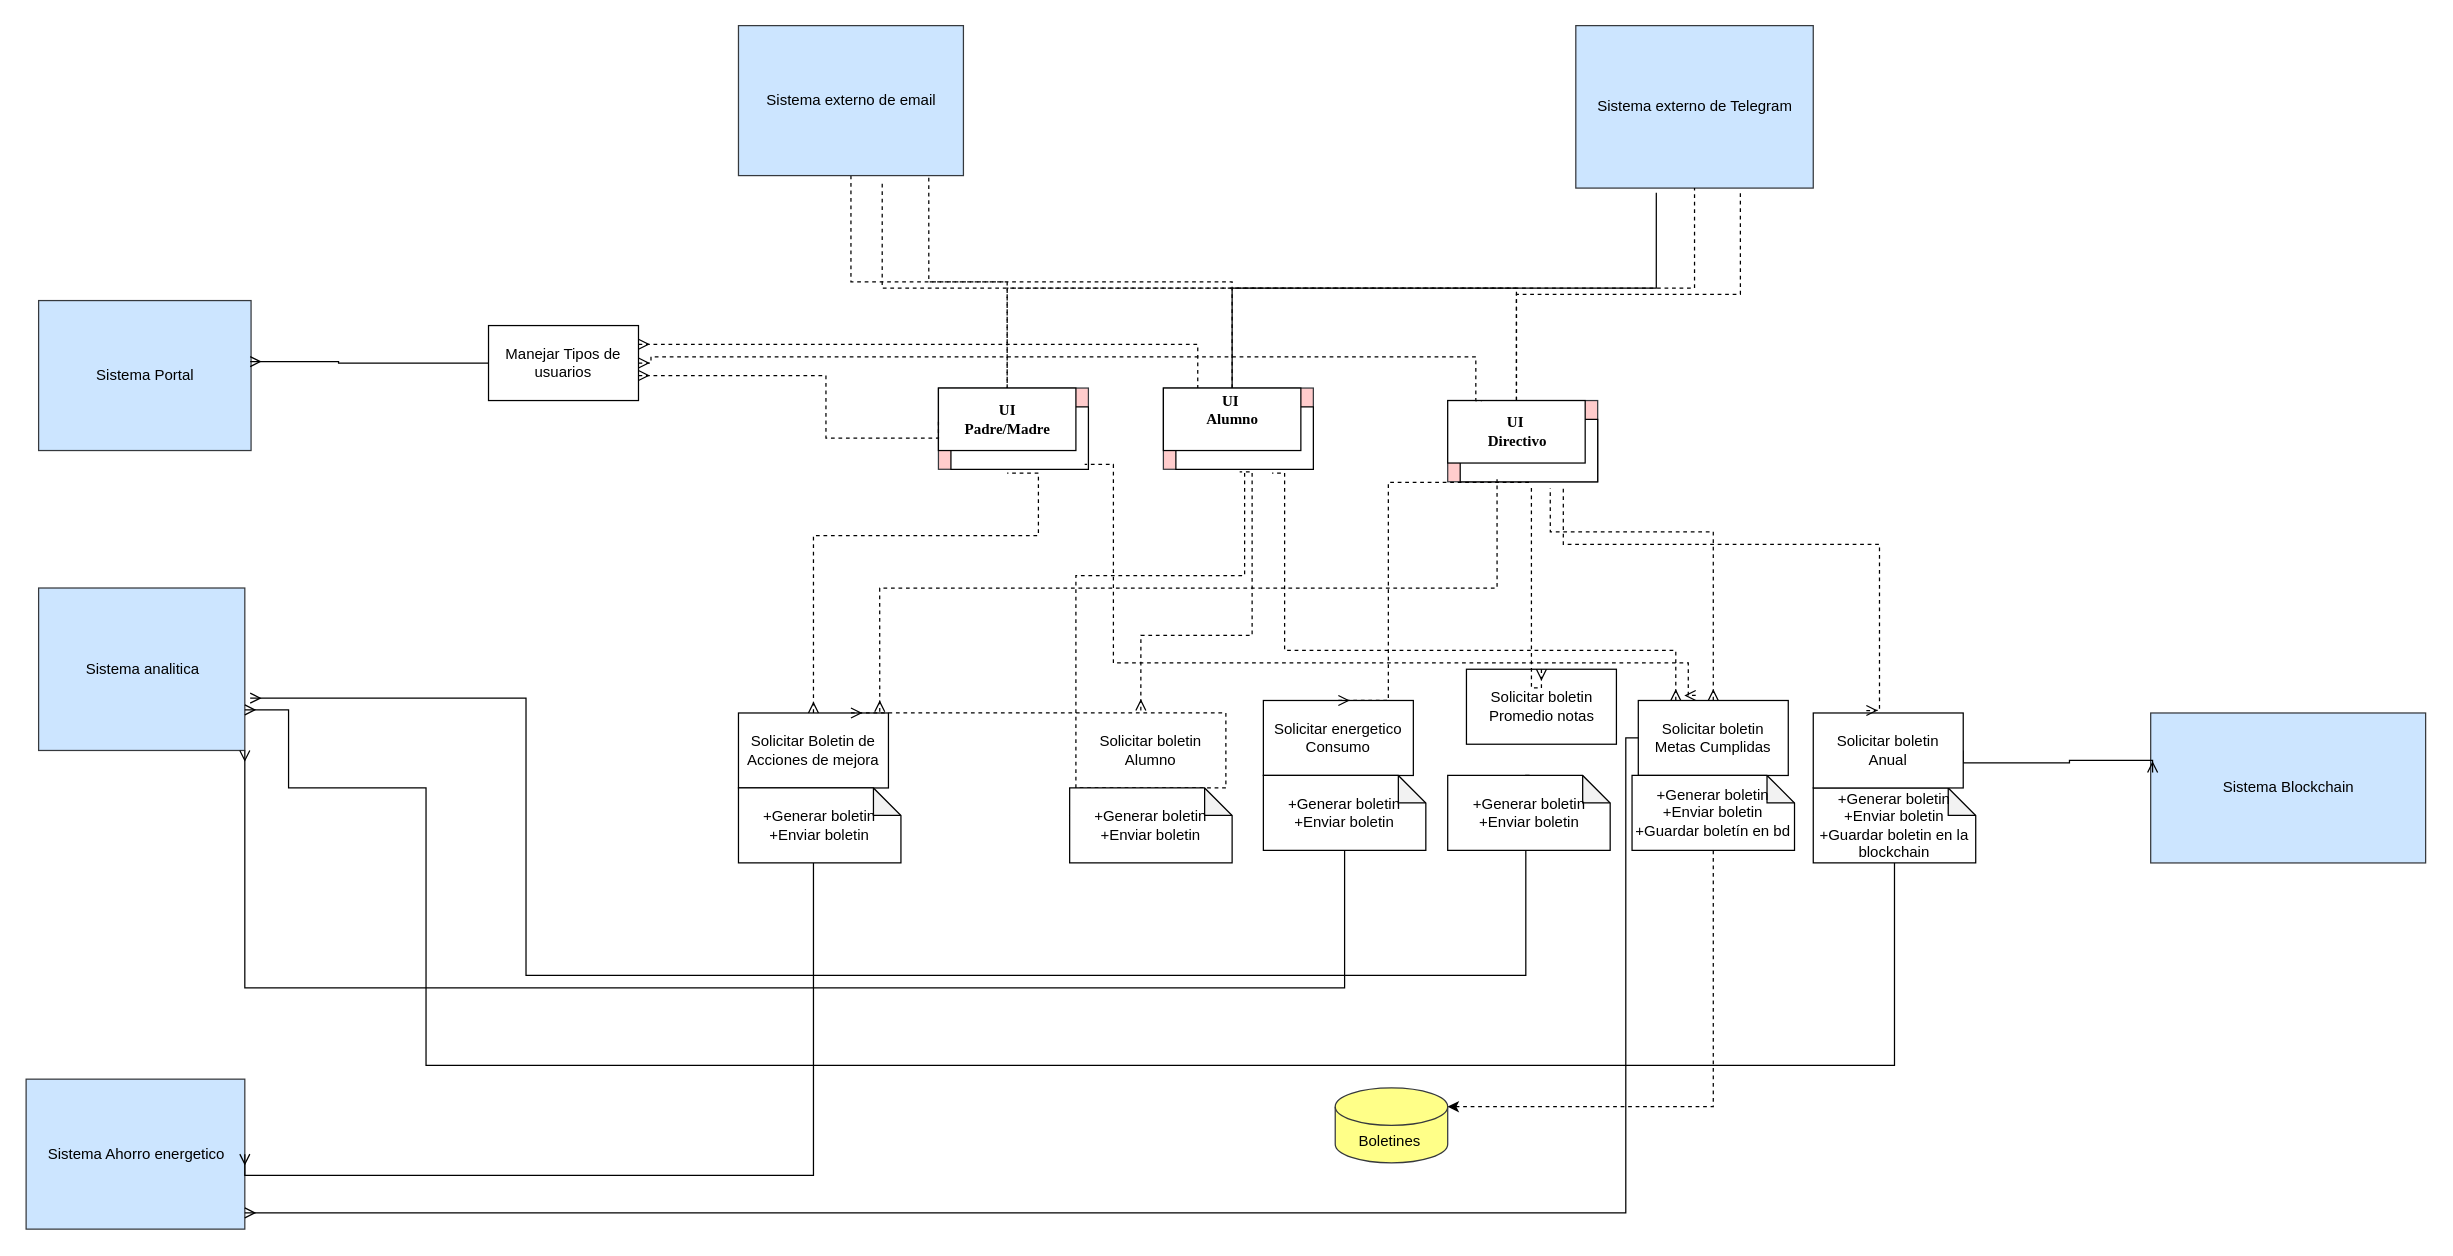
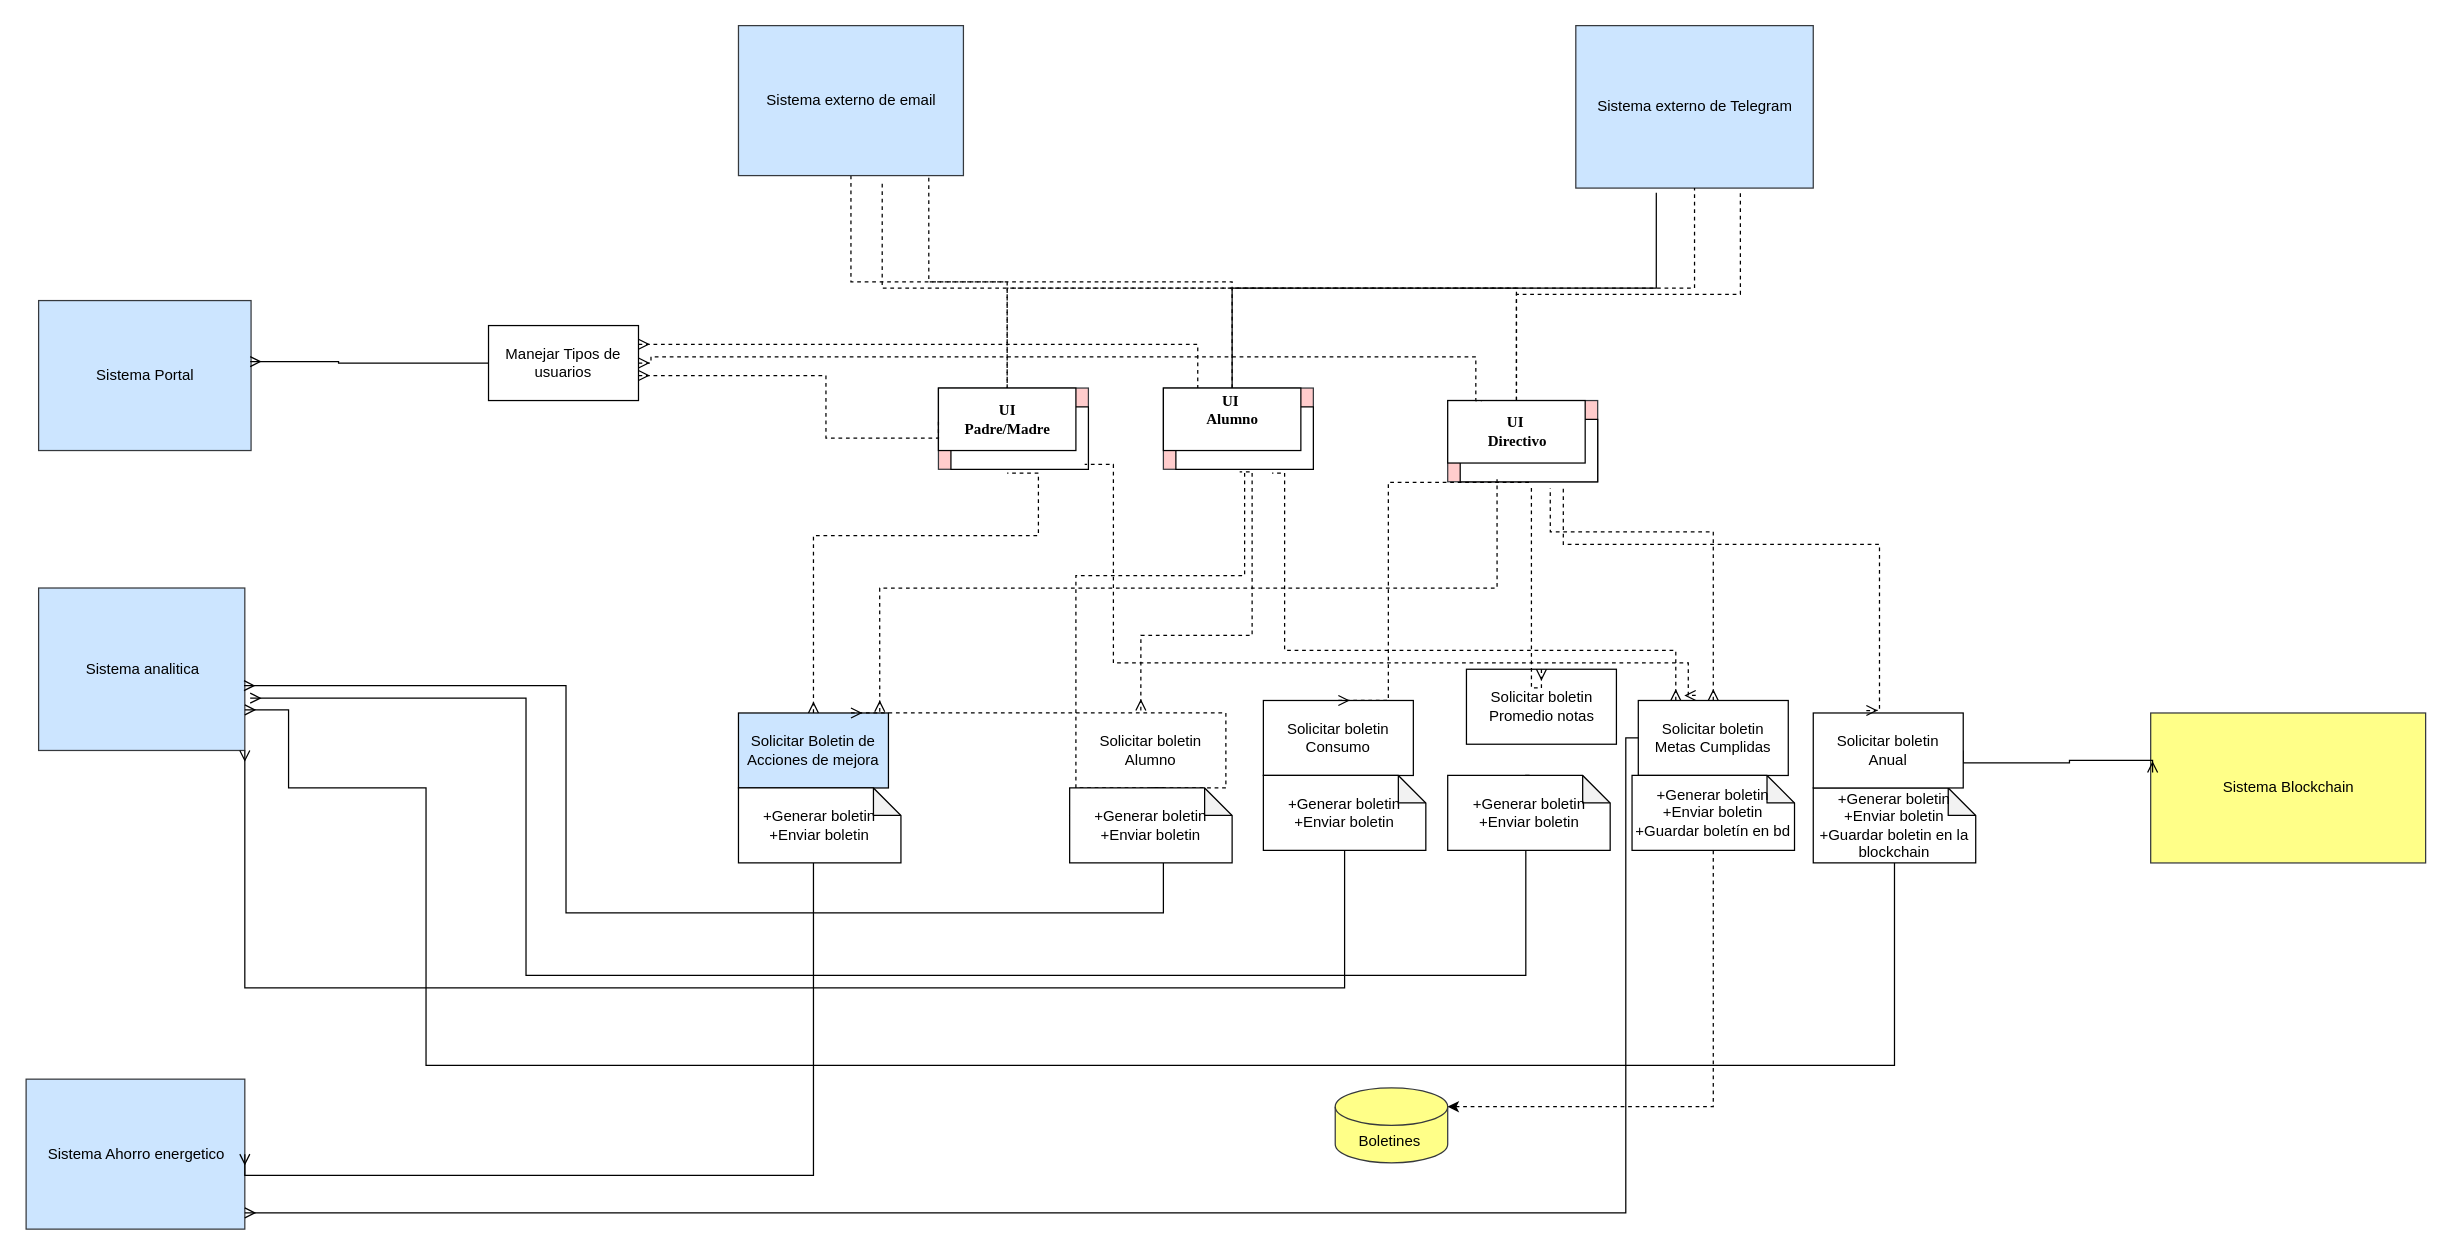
(1338, 738) -> (1338, 738)
(813, 751) -> (813, 751)
(2288, 788) -> (2288, 788)
none -> (616, 913)
